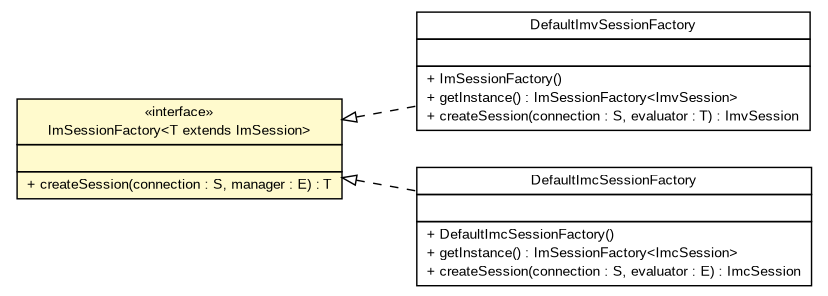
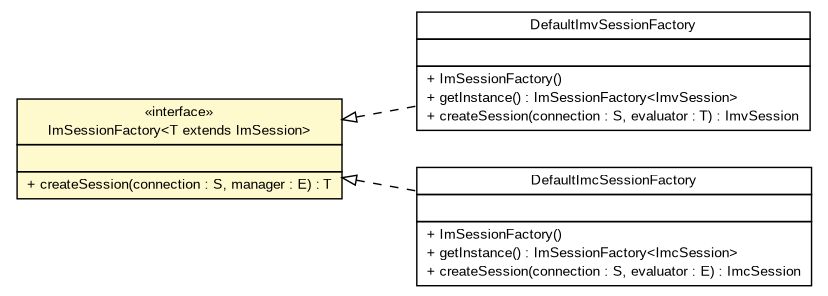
(521, 234) -> (494, 234)
